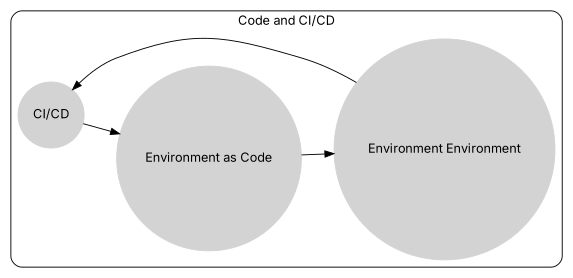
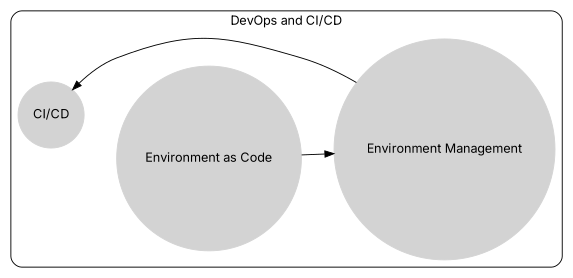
(287, 21) -> (287, 21)
(97, 128) -> none
(445, 149) -> (445, 149)
